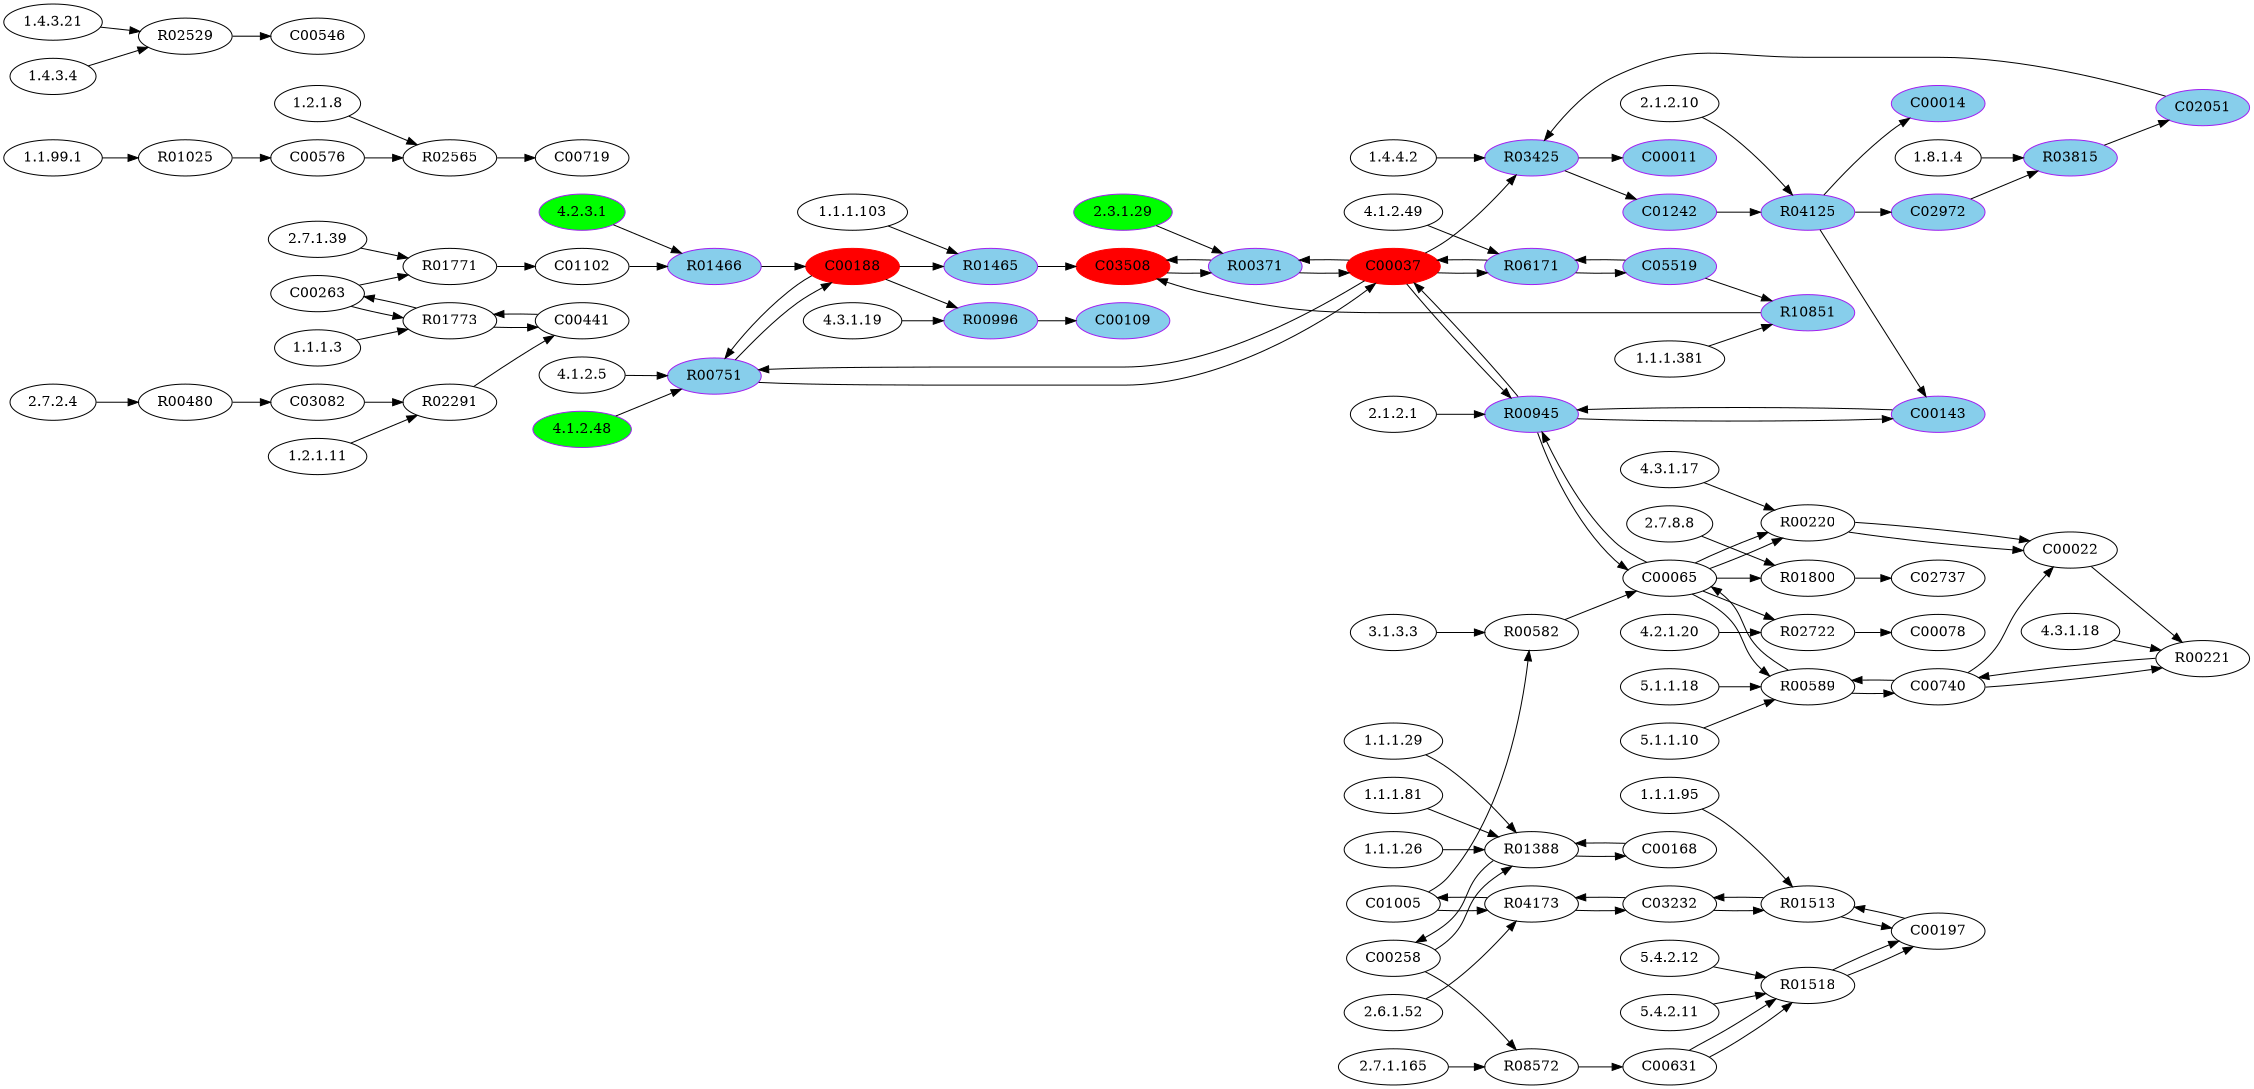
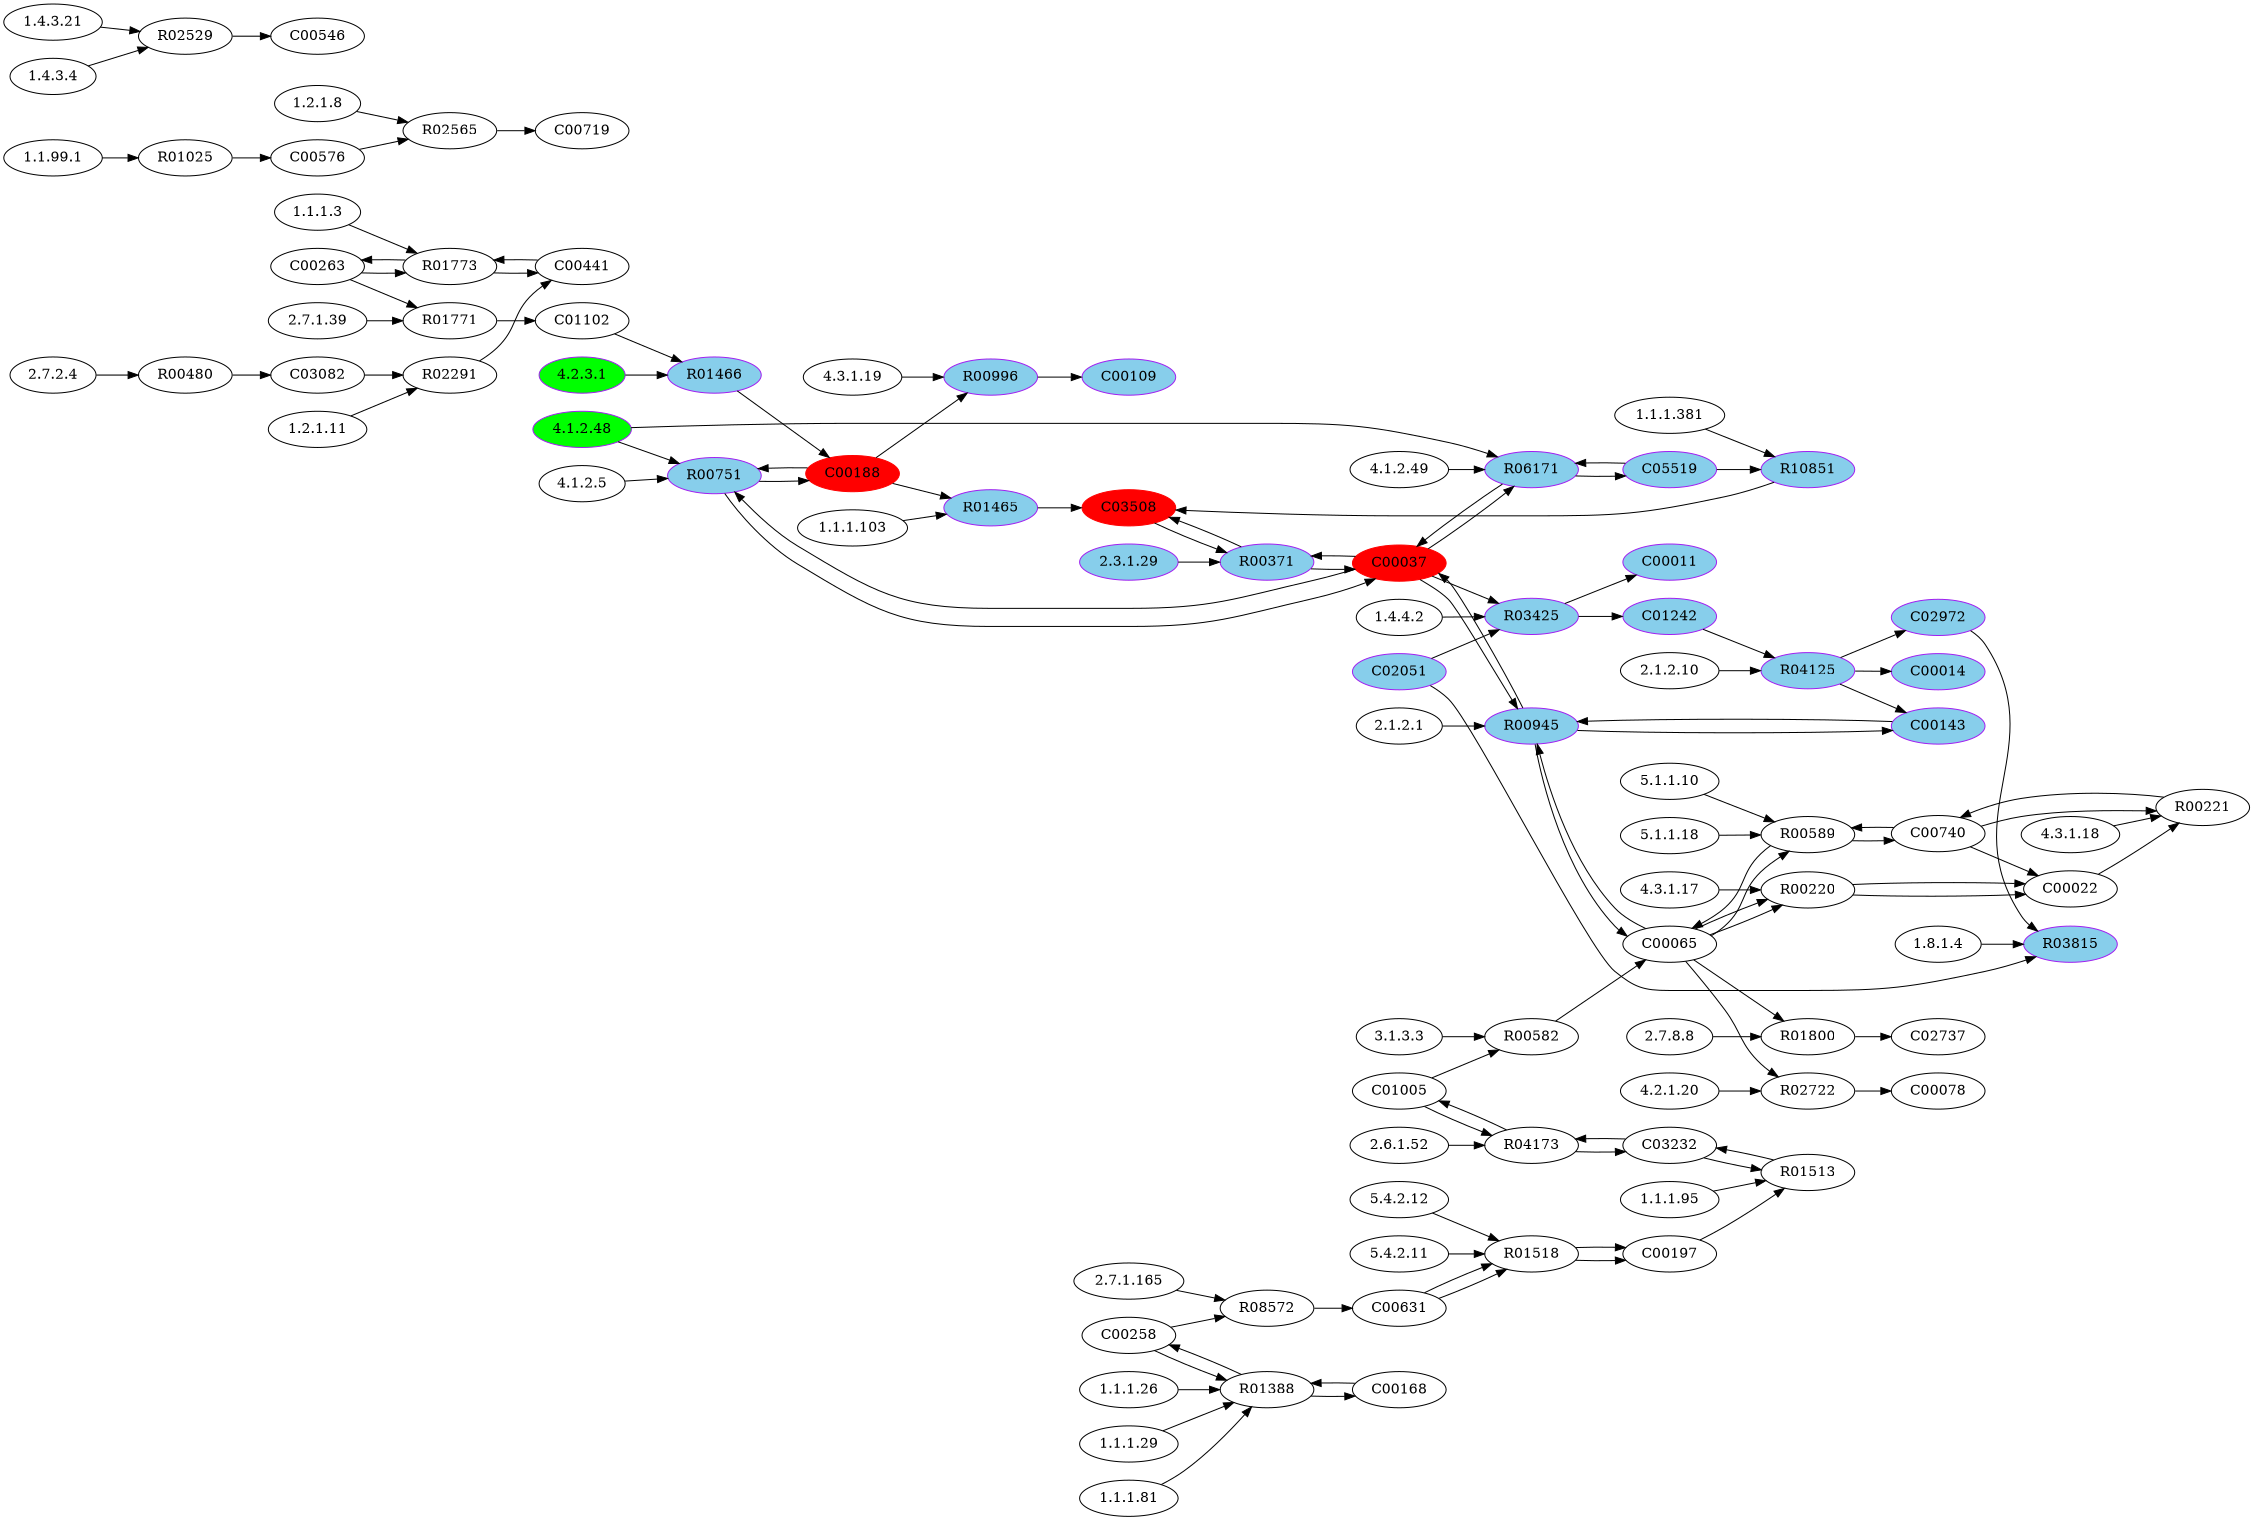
(2132, 135) -> (1649, 989)
(1123, 212) -> (1129, 562)
none -> (1061, 423)
(1861, 922) -> none
